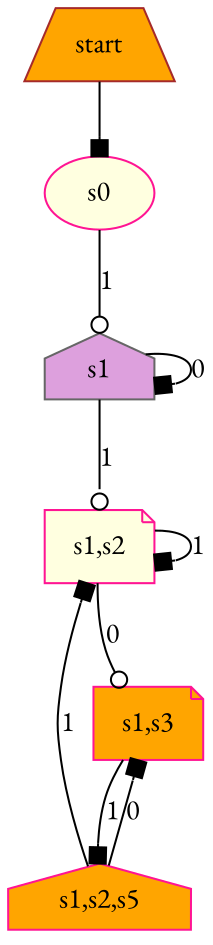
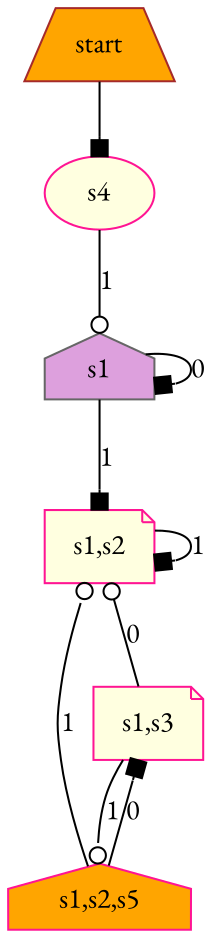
(100, 193) -> (100, 193)
(100, 444) -> (100, 444)
(101, 629) -> (126, 643)
(148, 723) -> (148, 723)
(58, 735) -> (58, 735)
(105, 800) -> (105, 800)
